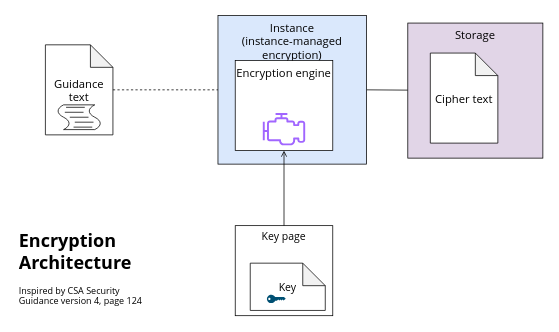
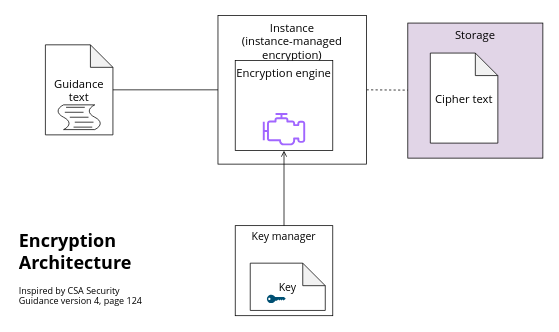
(292, 41) -> (292, 41)
(165, 90) -> (165, 90)
(388, 90) -> (388, 90)
(284, 237) -> (284, 237)
